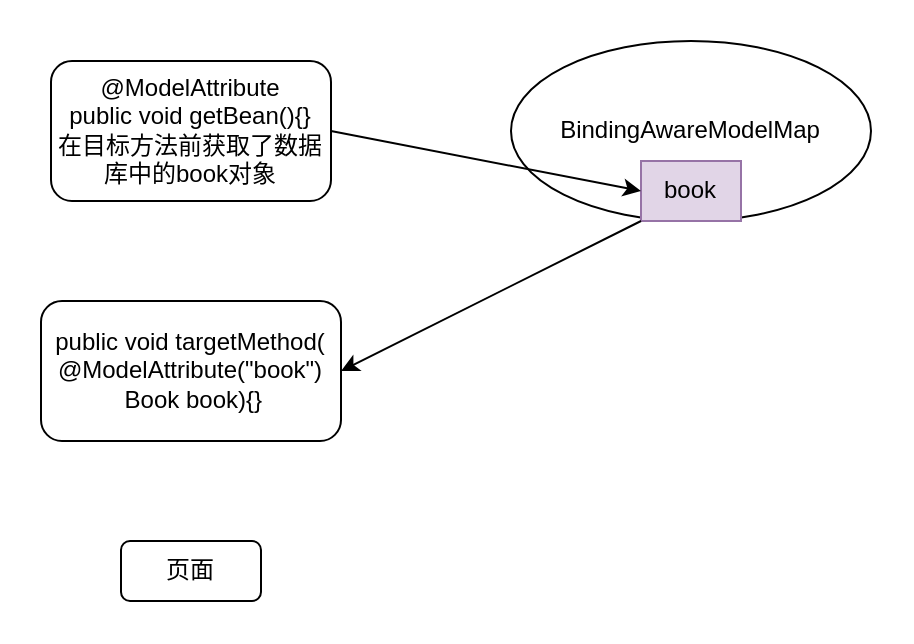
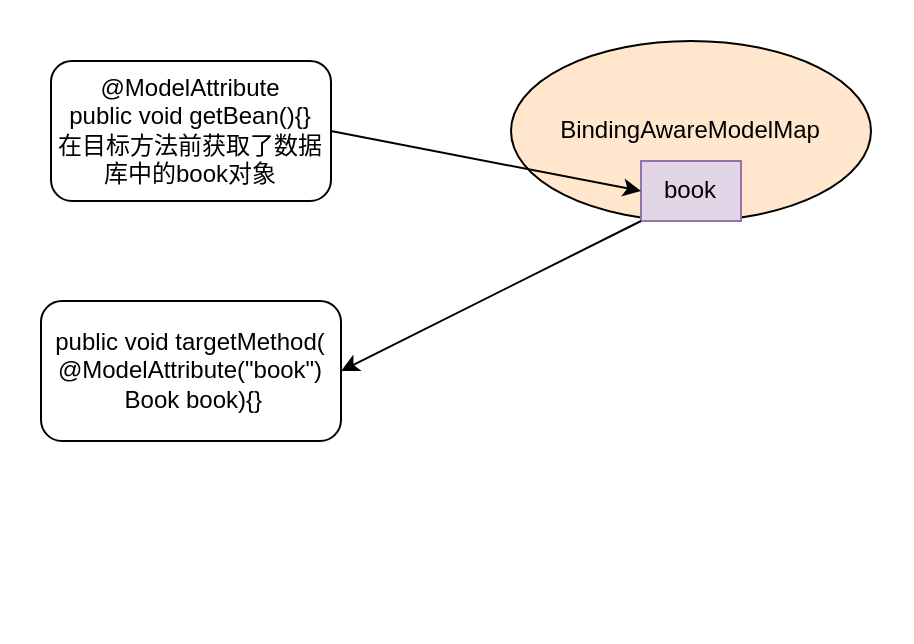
(691, 131) -> (691, 131)
(191, 571) -> none
